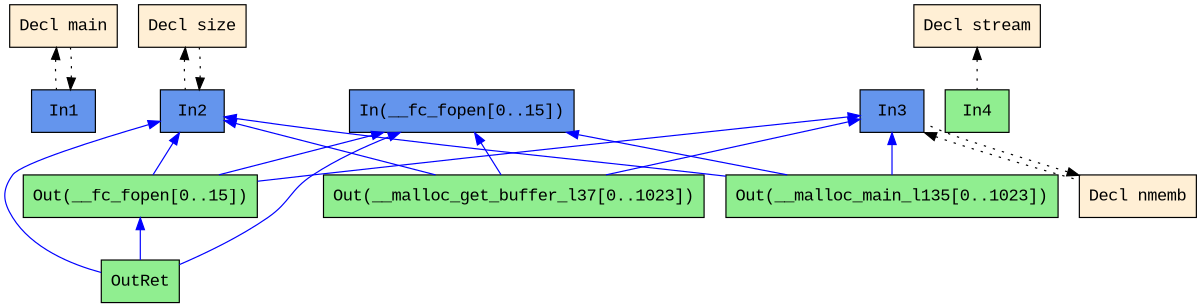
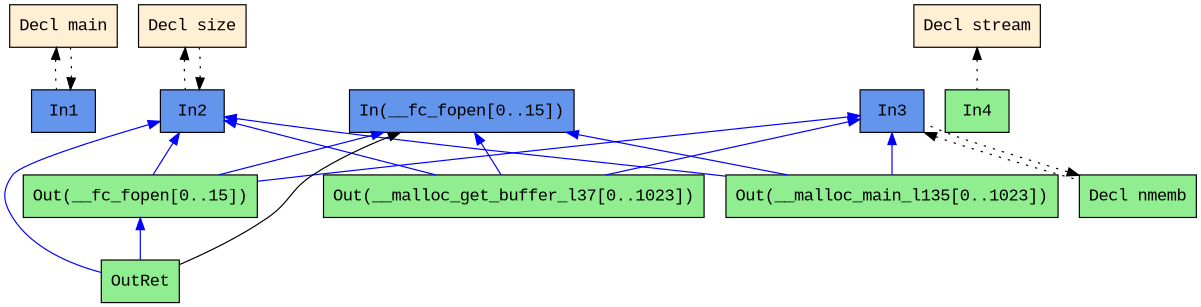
(1138, 196) -> (1138, 196)
(285, 202) -> (285, 202)
